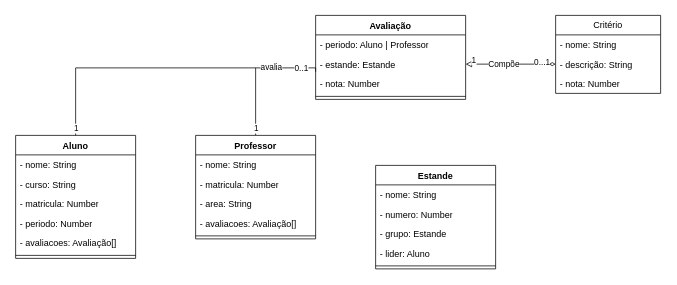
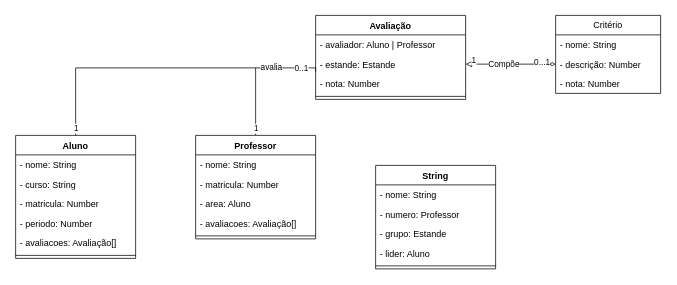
(381, 46) -> (385, 46)
(602, 65) -> (603, 65)
(435, 176) -> (435, 176)
(230, 205) -> (228, 205)
(417, 215) -> (424, 215)
